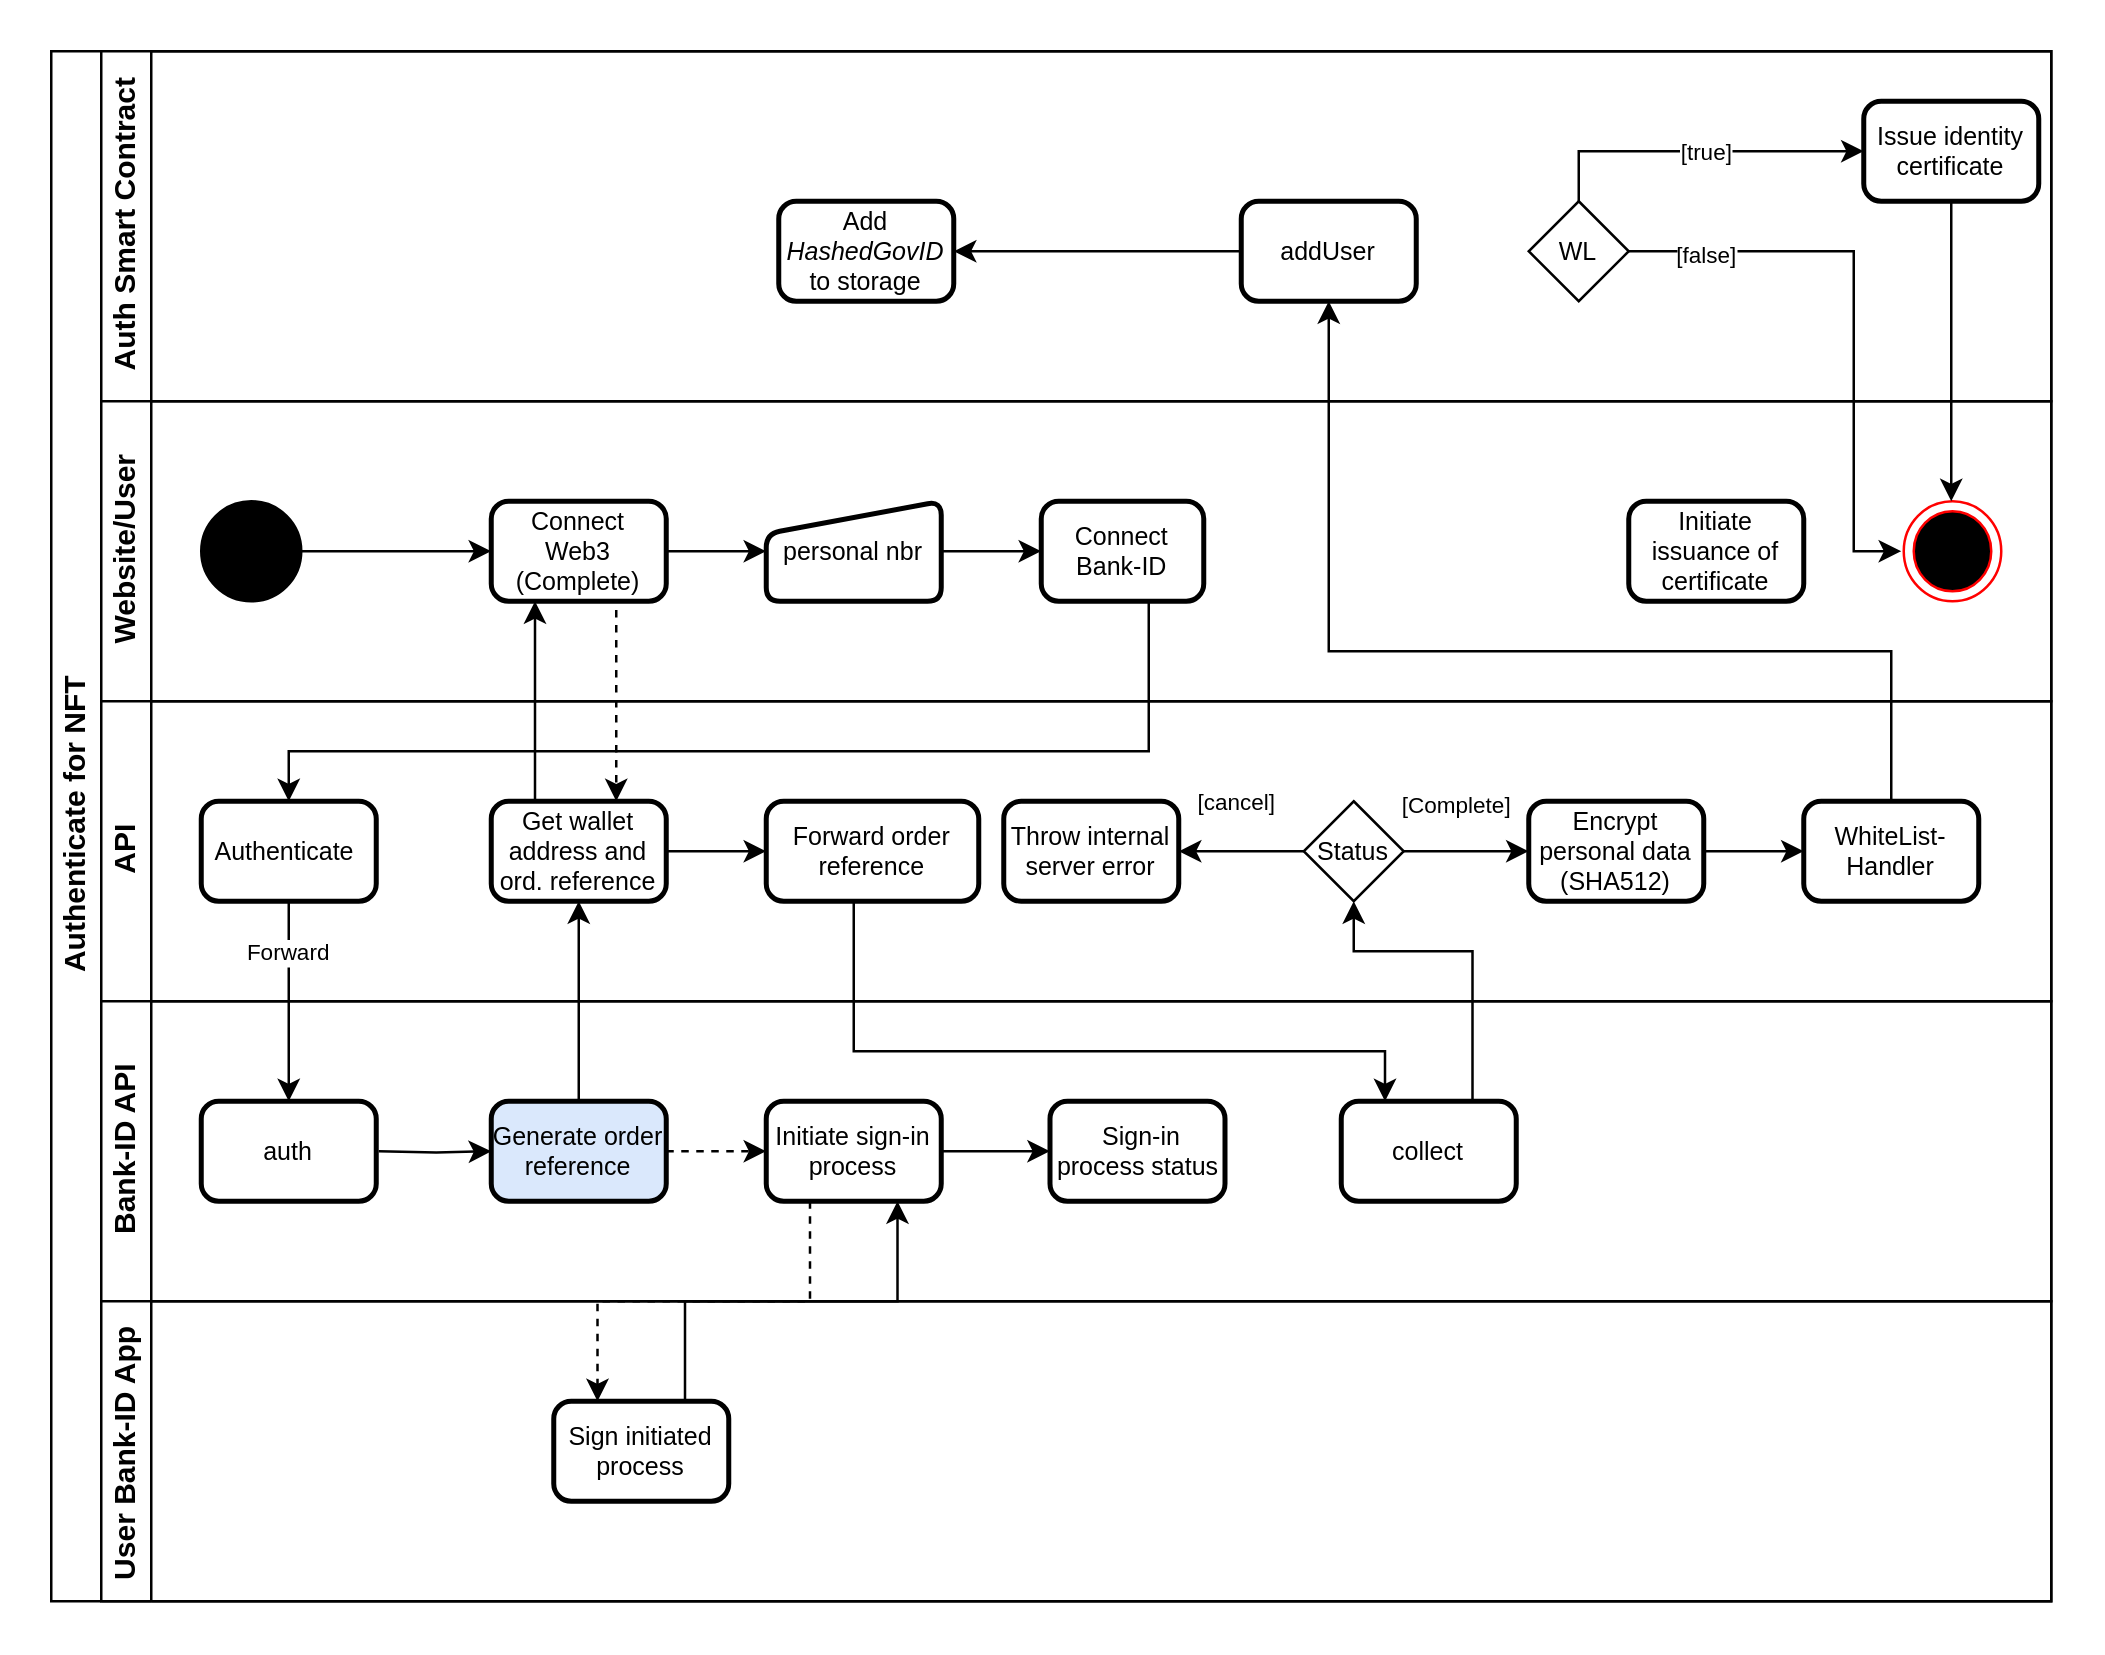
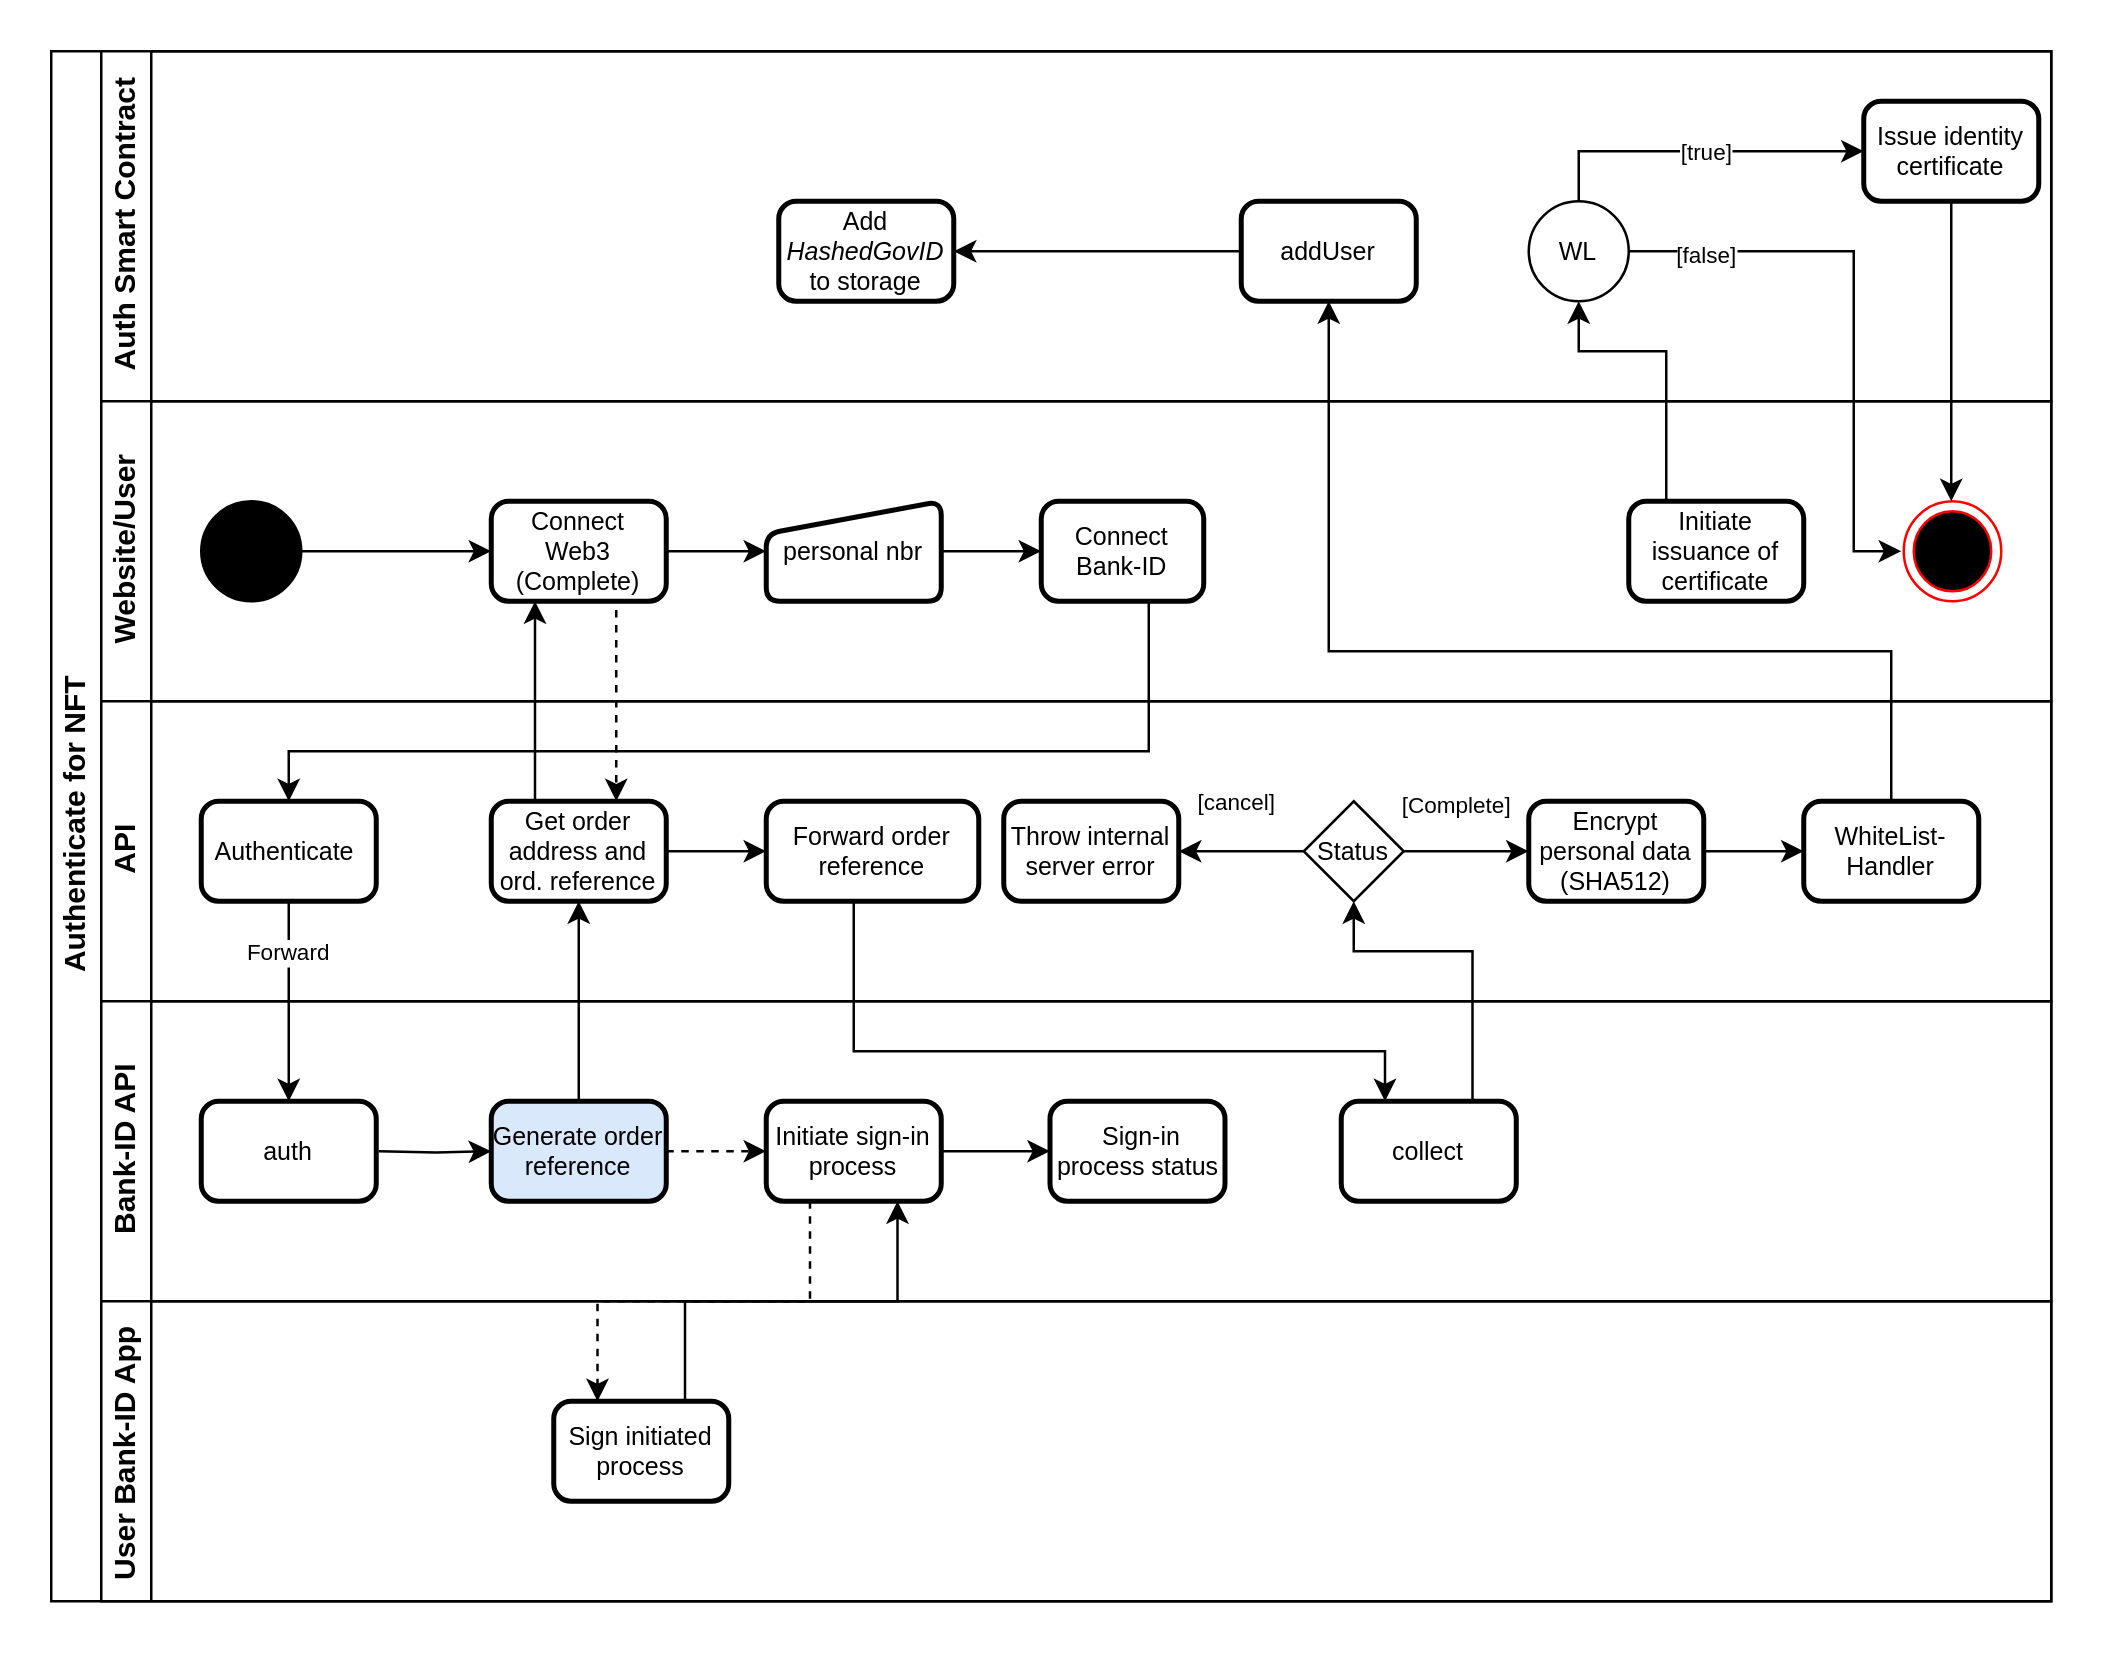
(1579, 251) -> (1579, 251)
none -> (1628, 351)
(579, 851) -> (579, 851)
